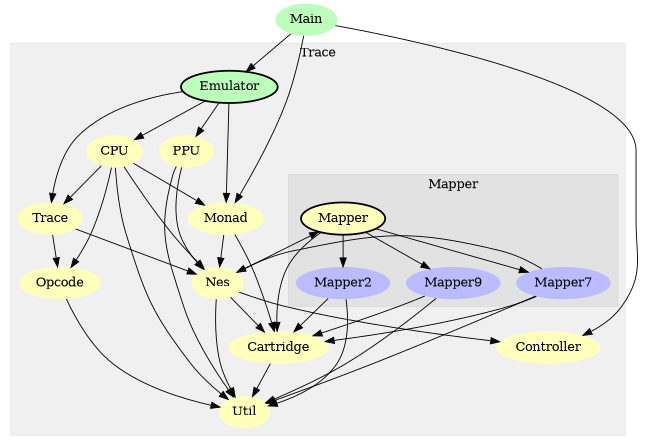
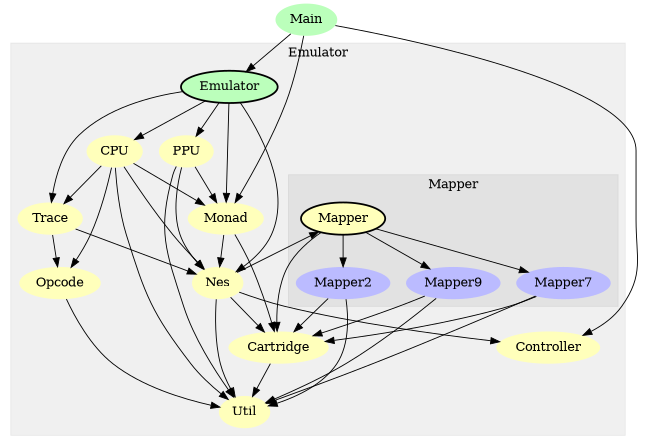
(318, 53) -> (318, 53)
none -> (204, 181)
(424, 237) -> (276, 186)
